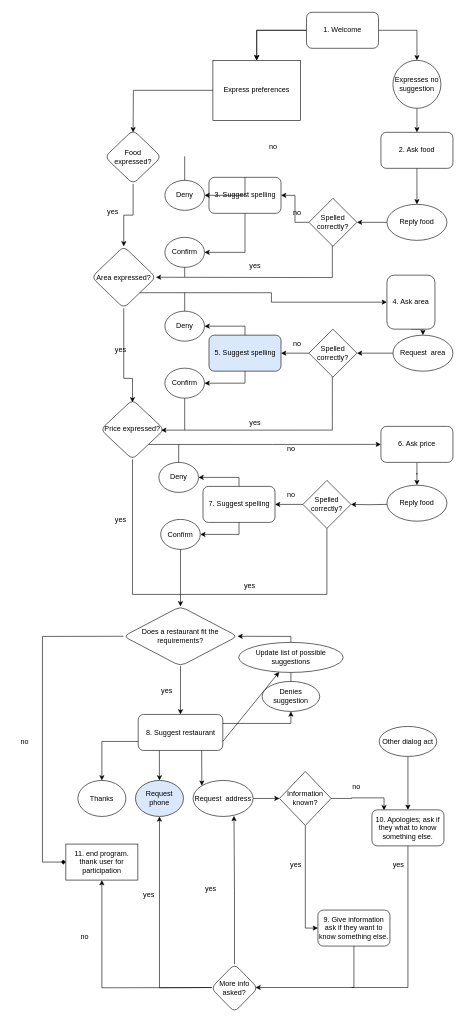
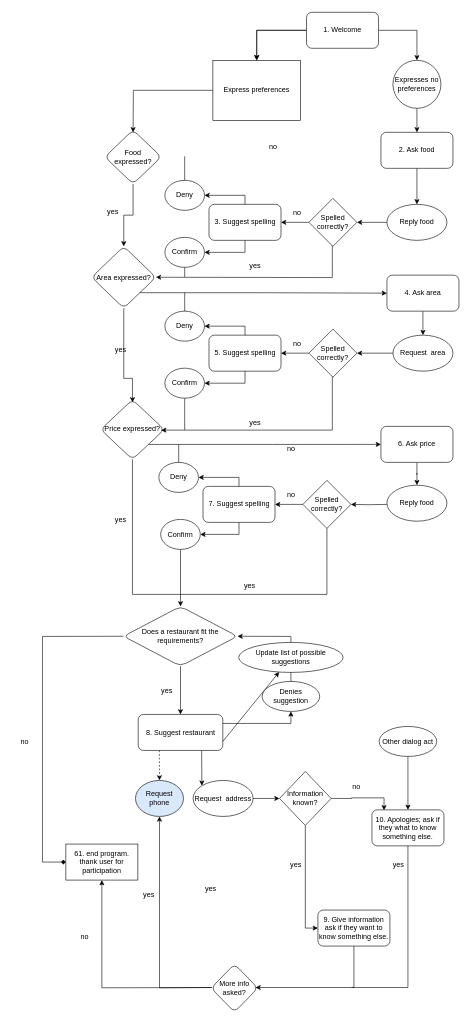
(417, 84) -> (417, 84)
(245, 195) -> (245, 222)
(411, 302) -> (423, 293)
(245, 353) -> (245, 353)
(119, 741) -> none
(159, 763) -> (159, 763)
(102, 798) -> none
(102, 862) -> (102, 862)
(234, 914) -> none
